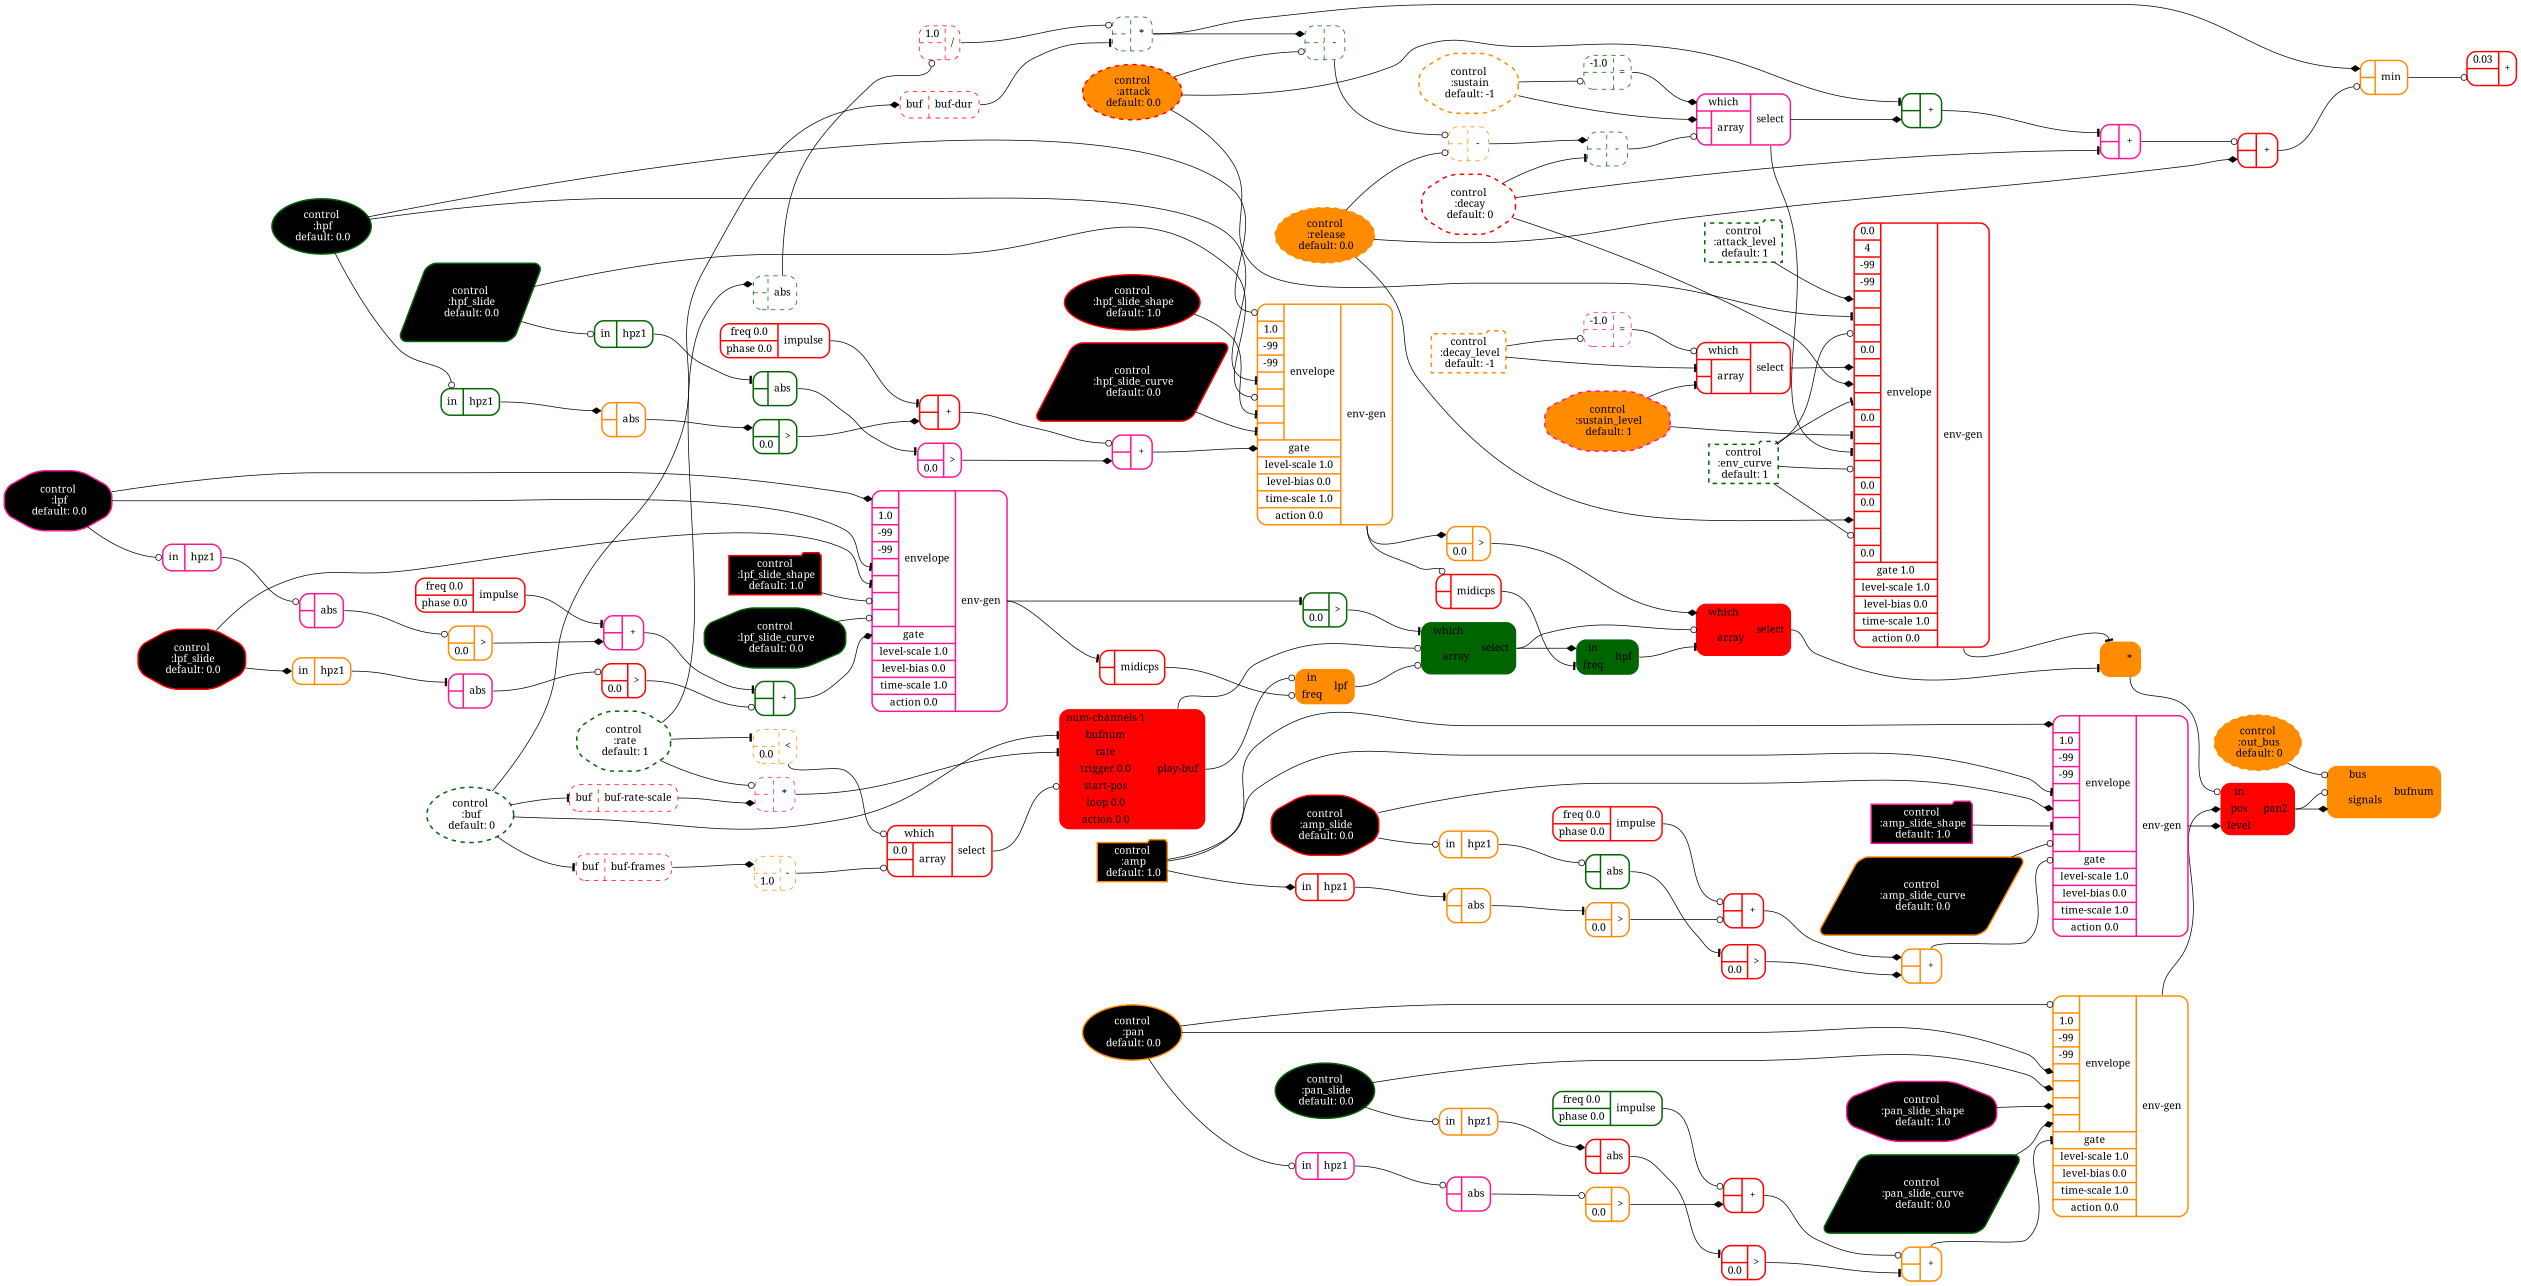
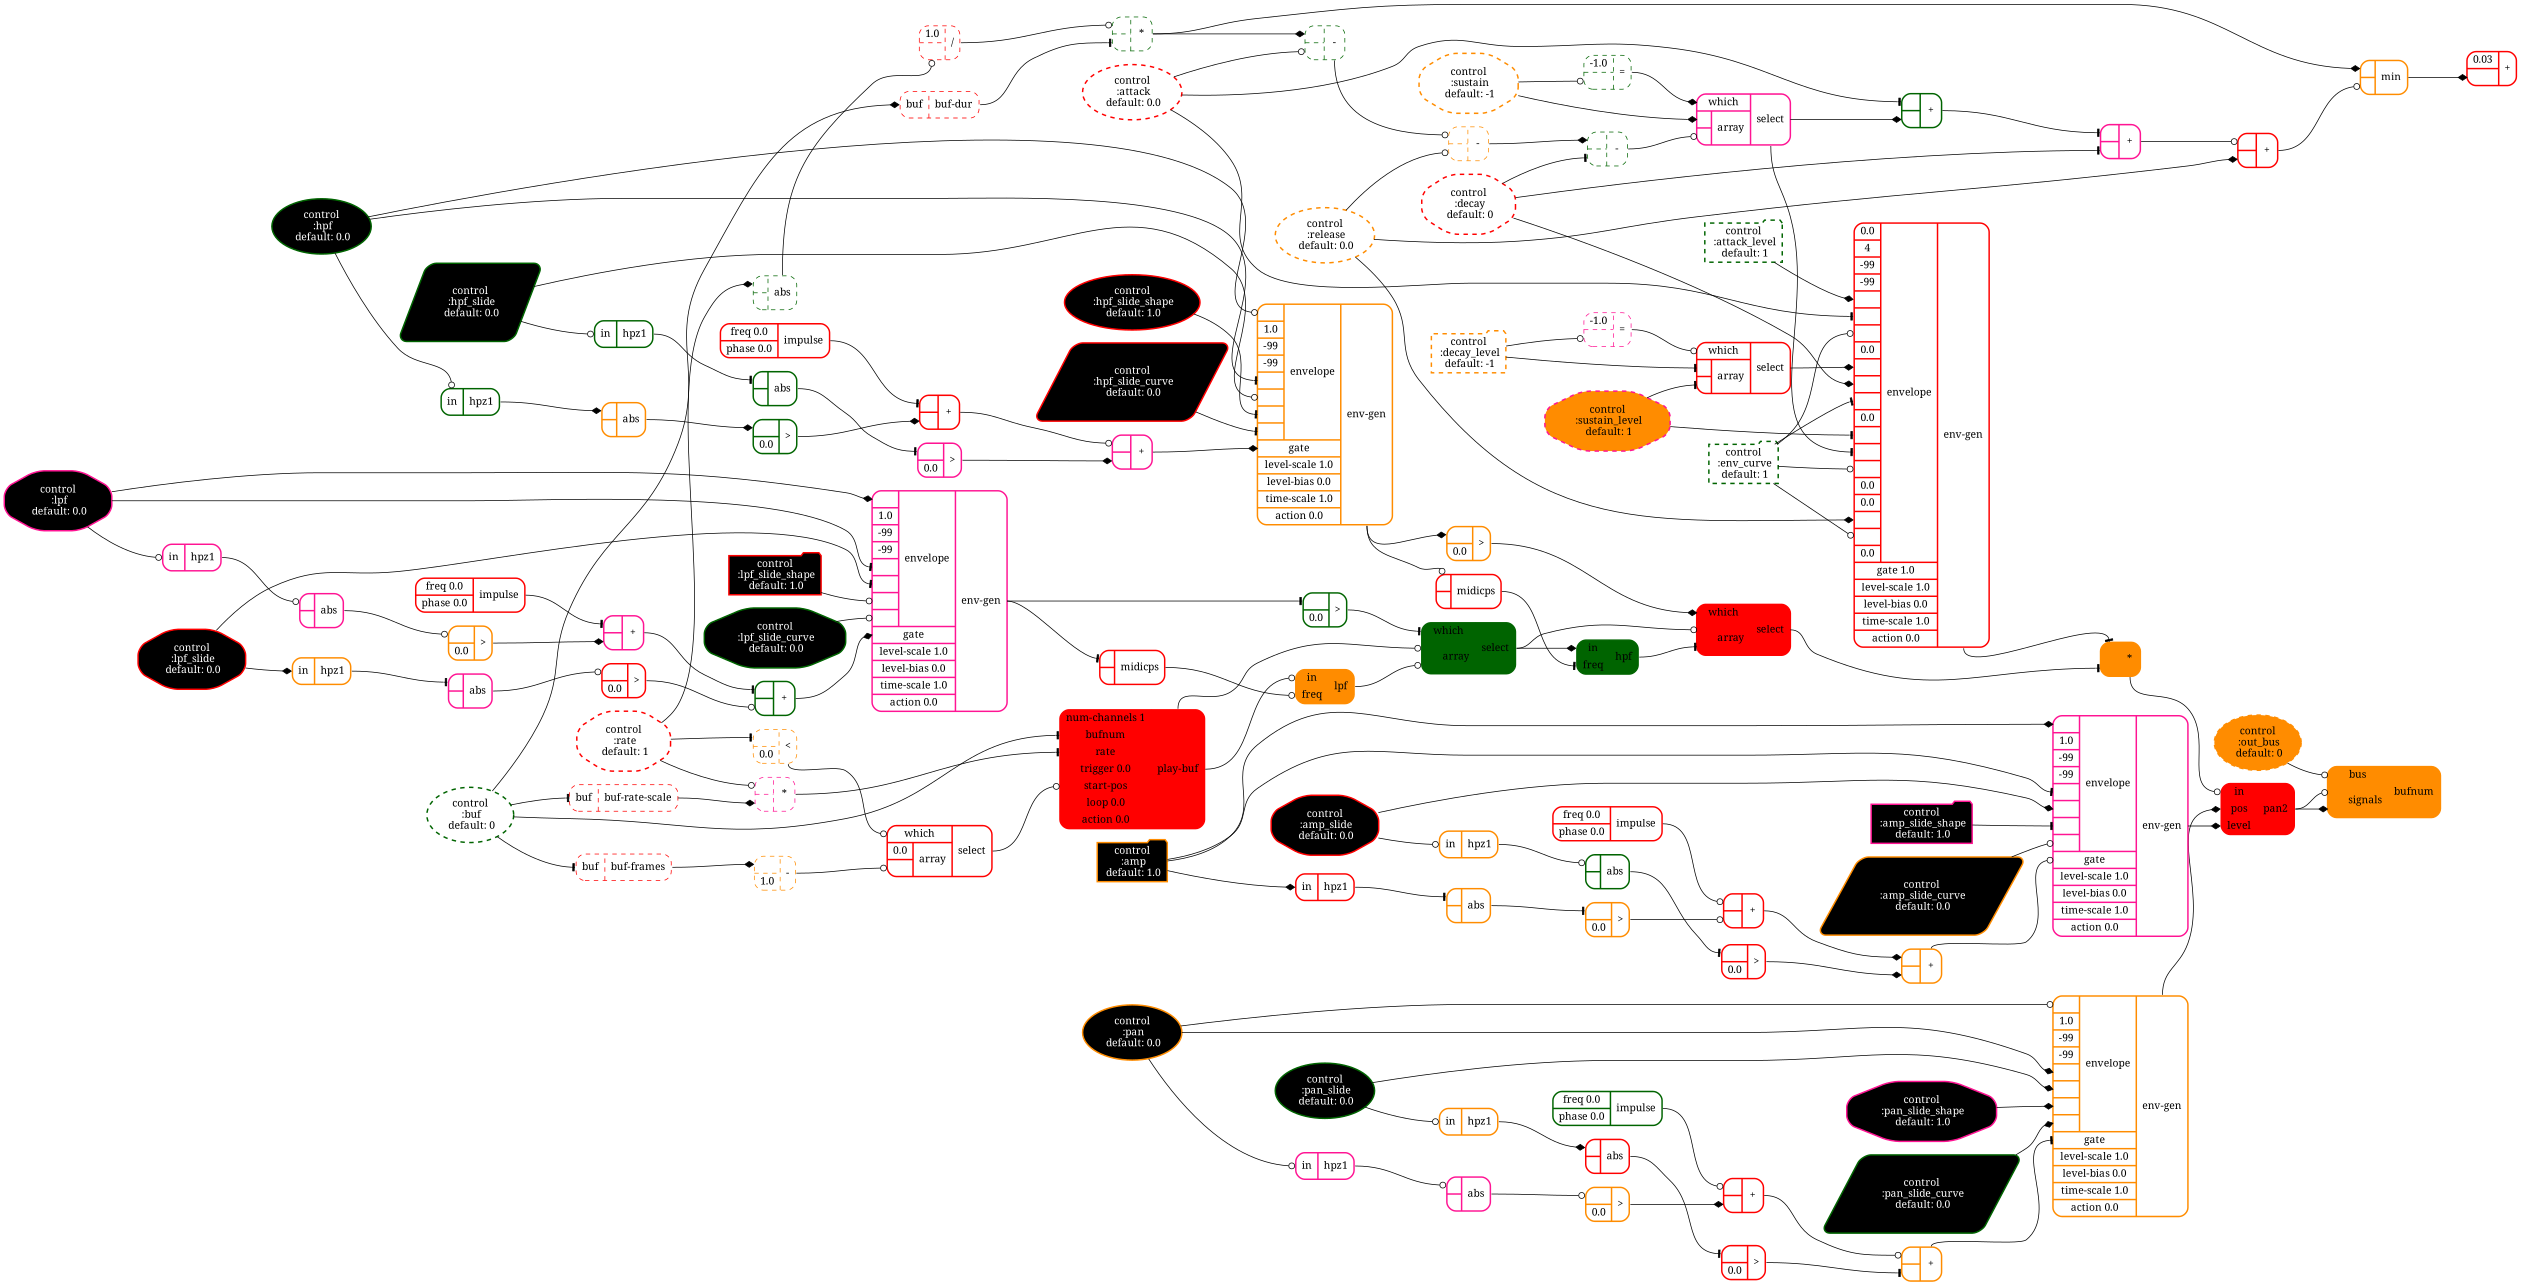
(2435, 77) -> (2433, 77)
(1132, 92) -> (1132, 92)
(1325, 235) -> (1325, 235)
(624, 741) -> (624, 741)
